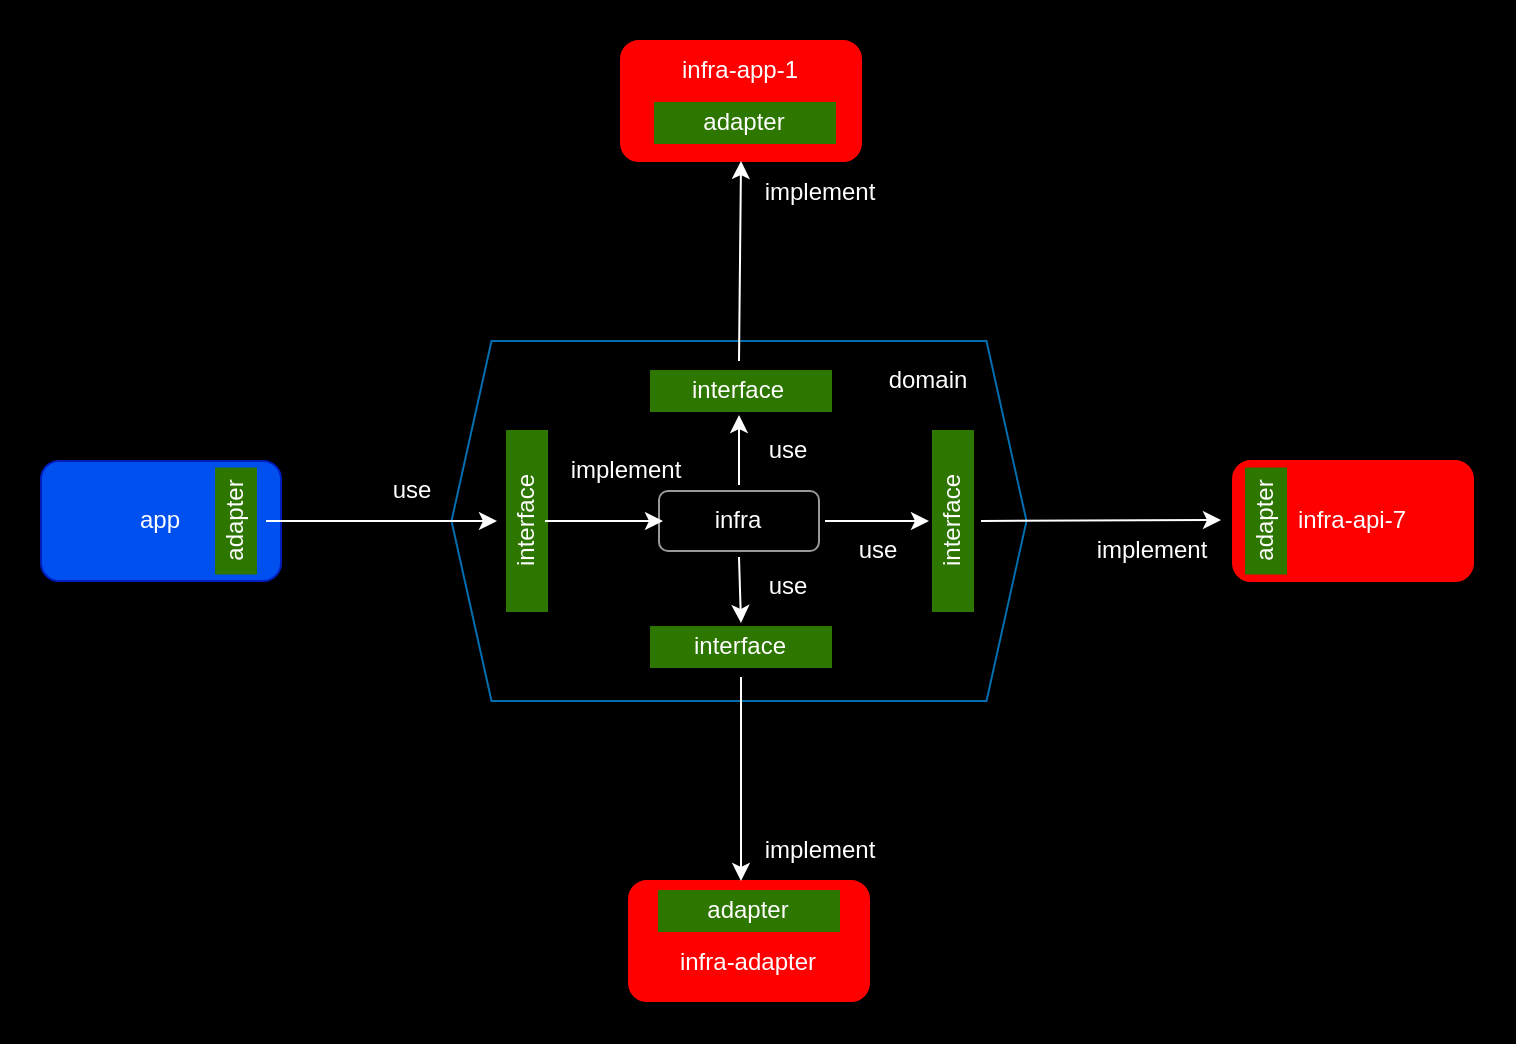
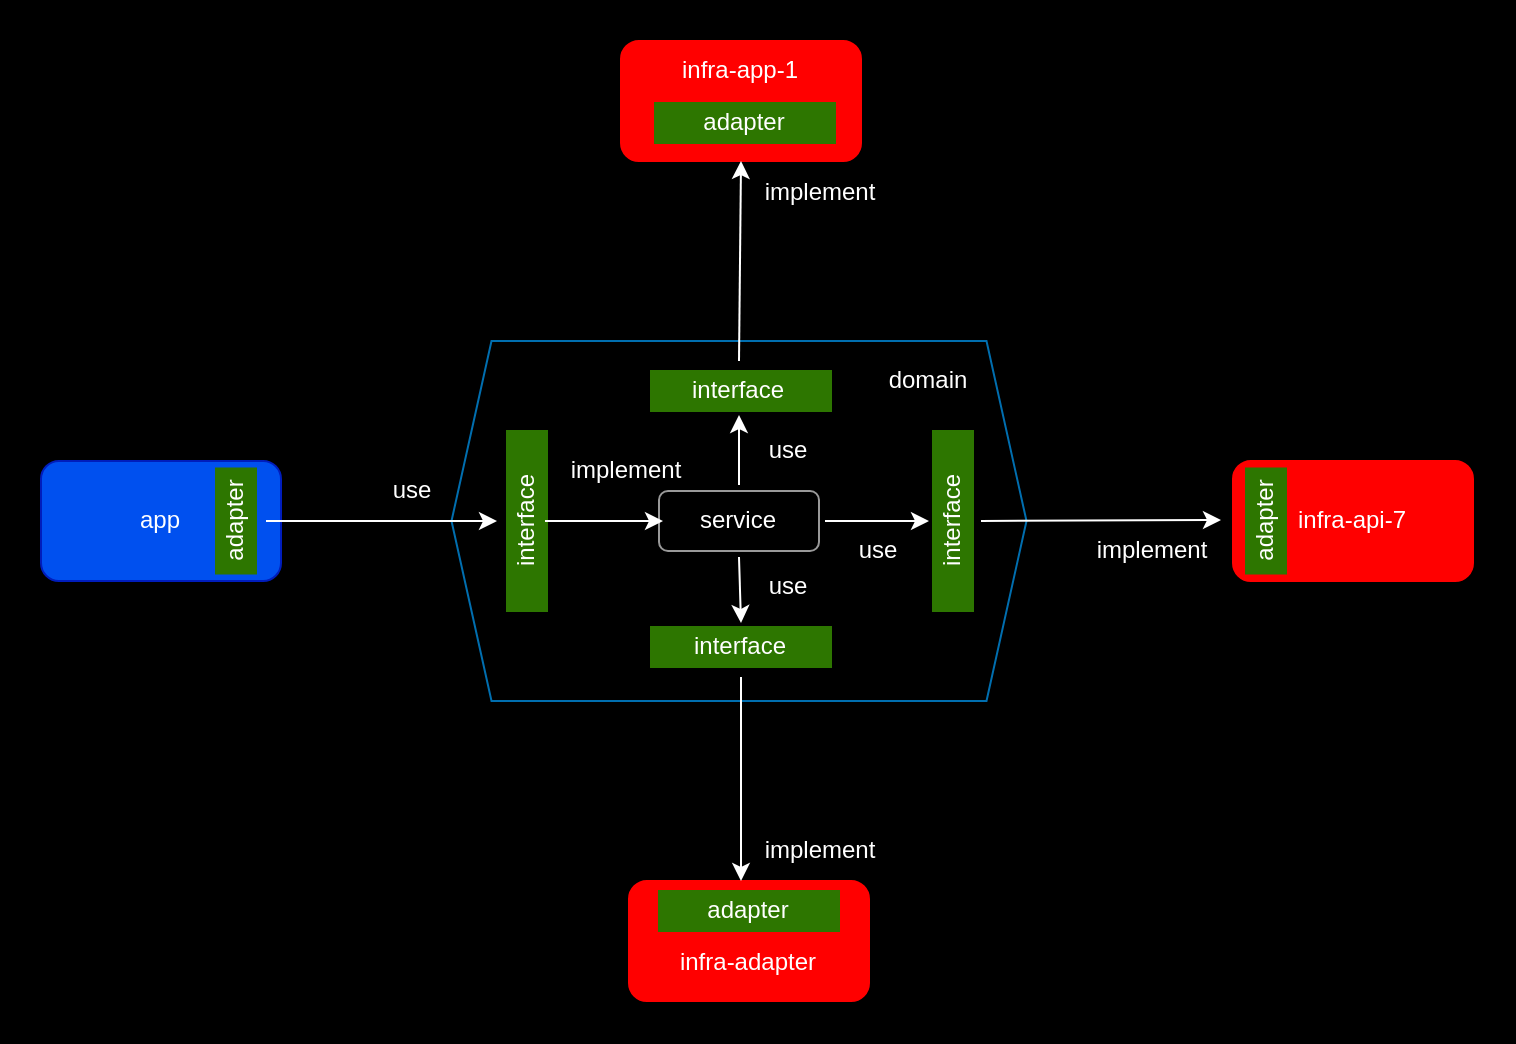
(739, 521) -> (739, 521)
